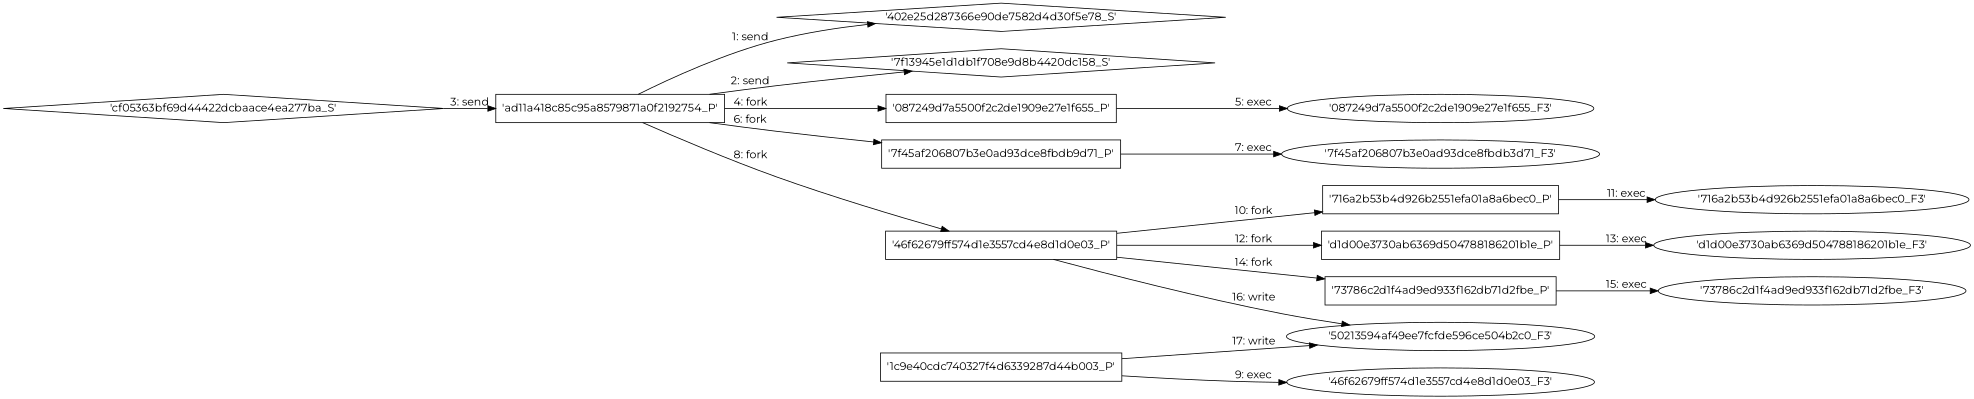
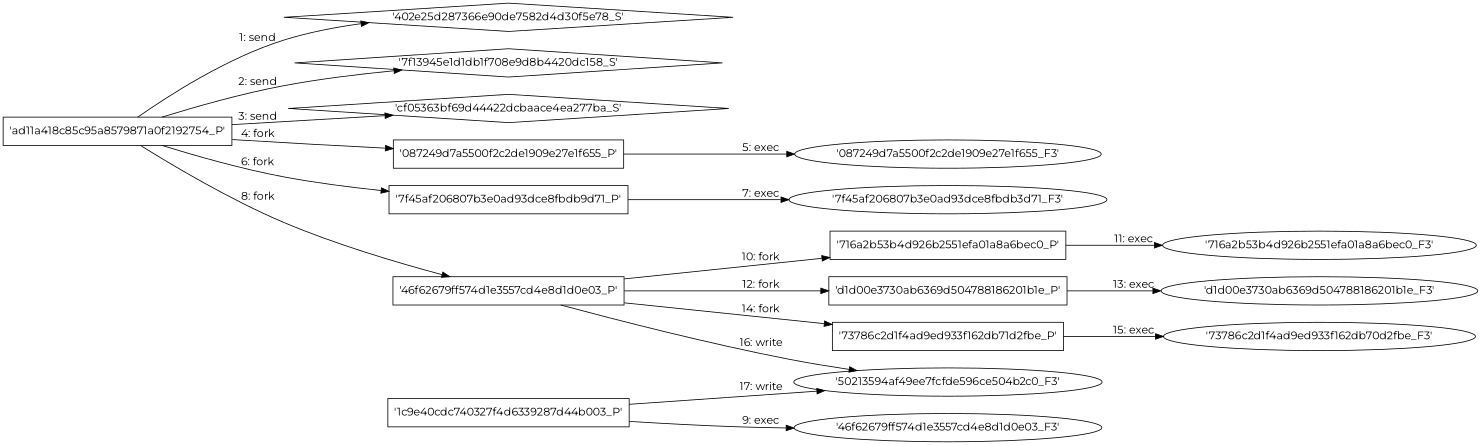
(466, 108) -> (308, 120)
(1812, 291) -> (1319, 336)
